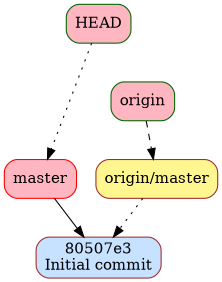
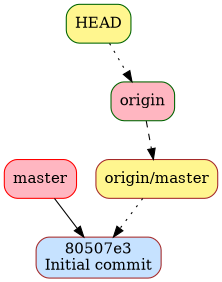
(99, 24) -> (99, 24)
(71, 96) -> (118, 58)
